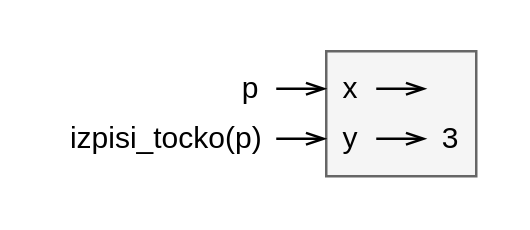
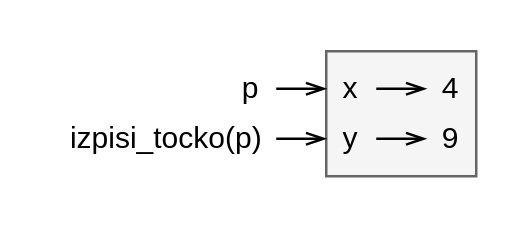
none -> (451, 89)
(451, 139) -> (451, 139)
